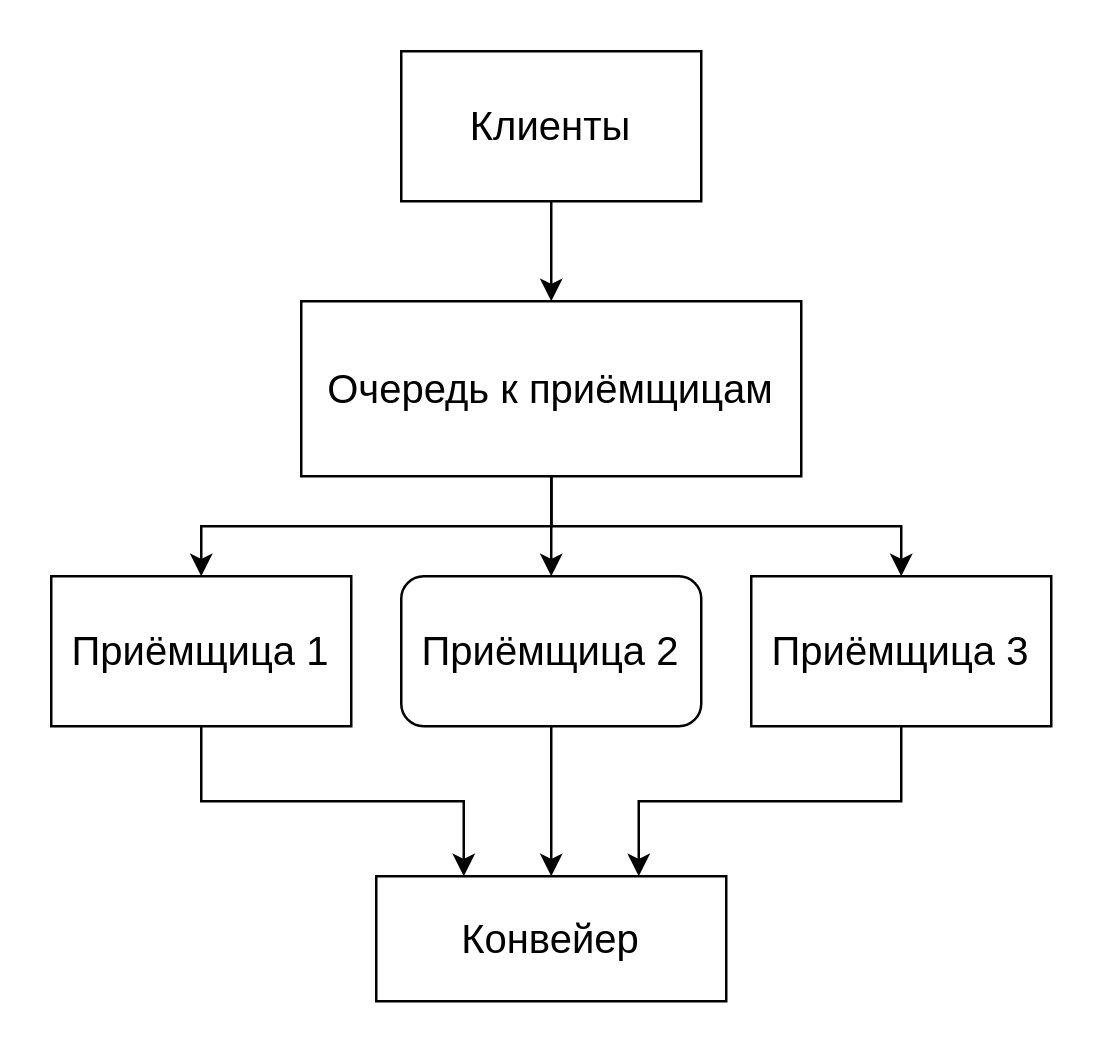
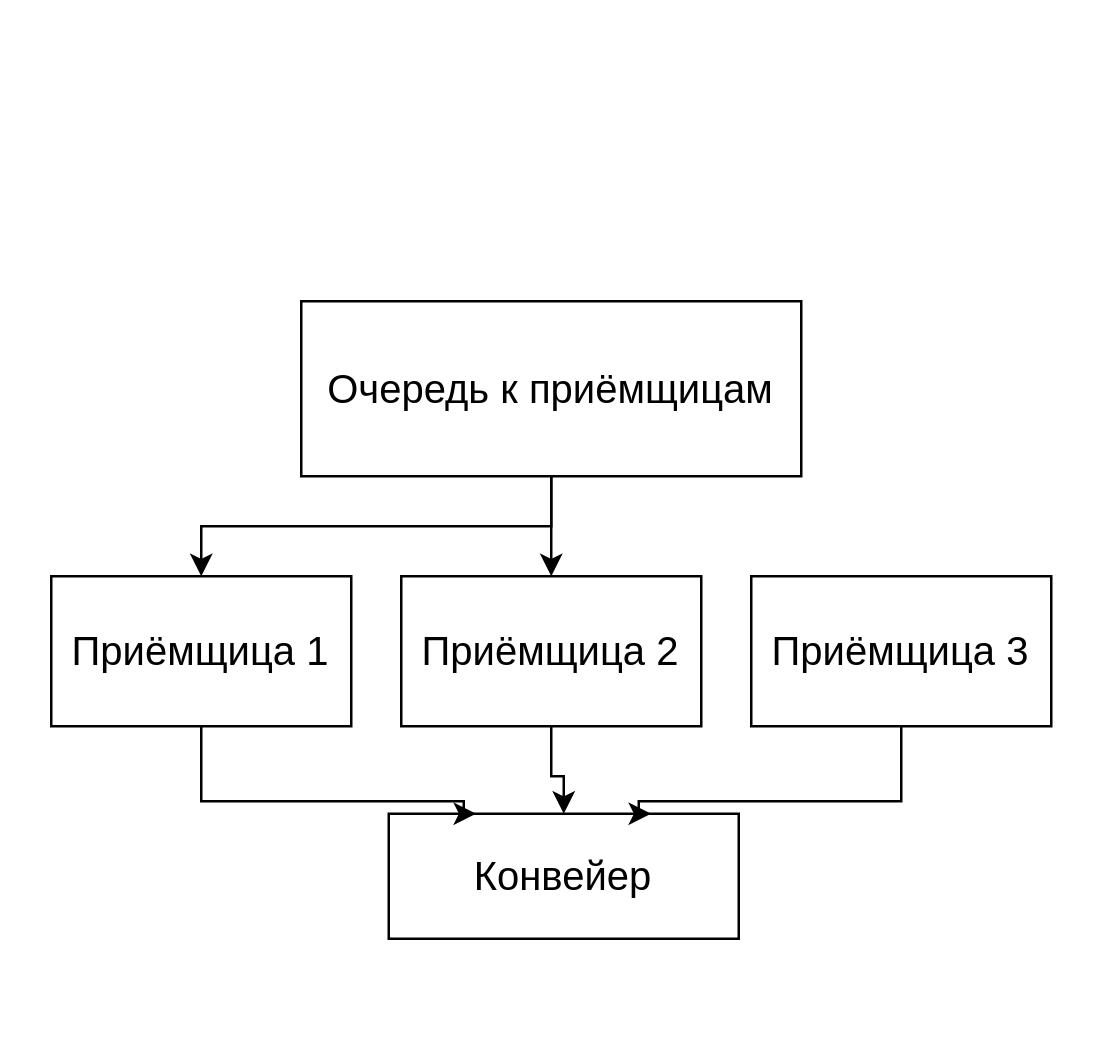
(551, 126) -> none
(551, 243) -> none
(745, 526) -> none
(551, 651) -> (551, 651)
(551, 939) -> (564, 876)
